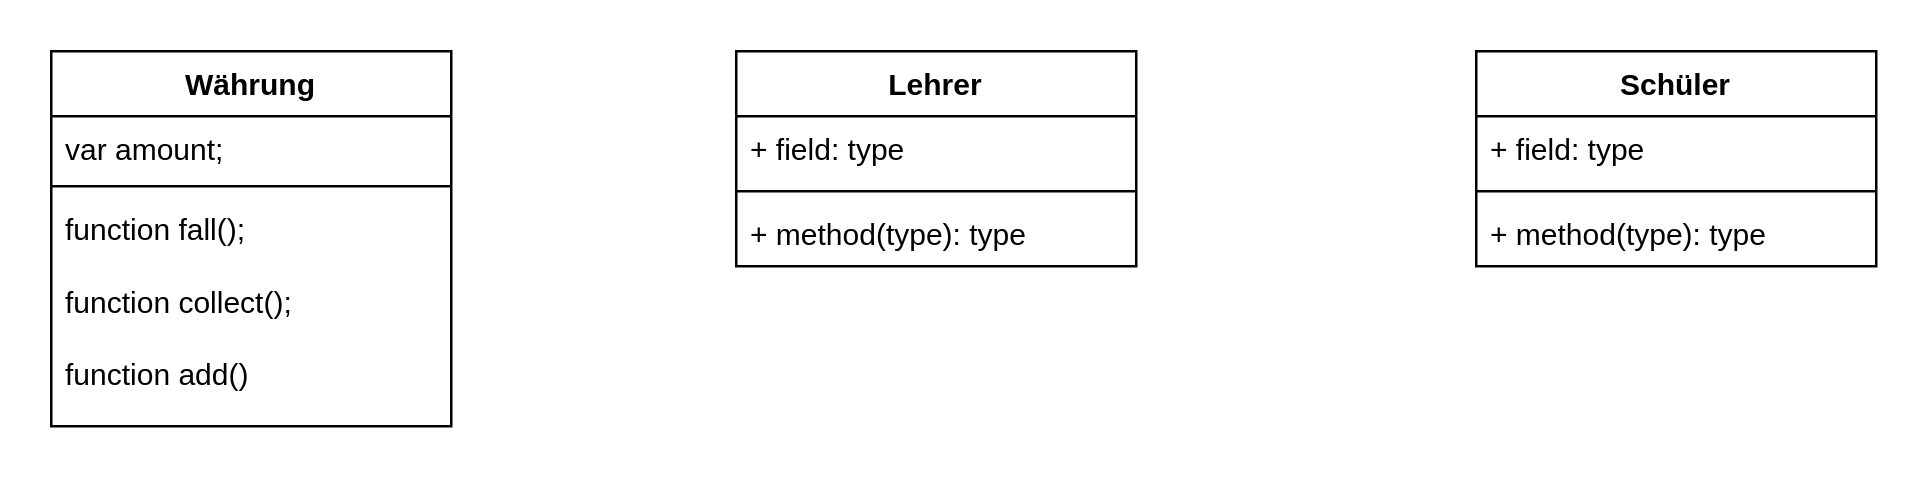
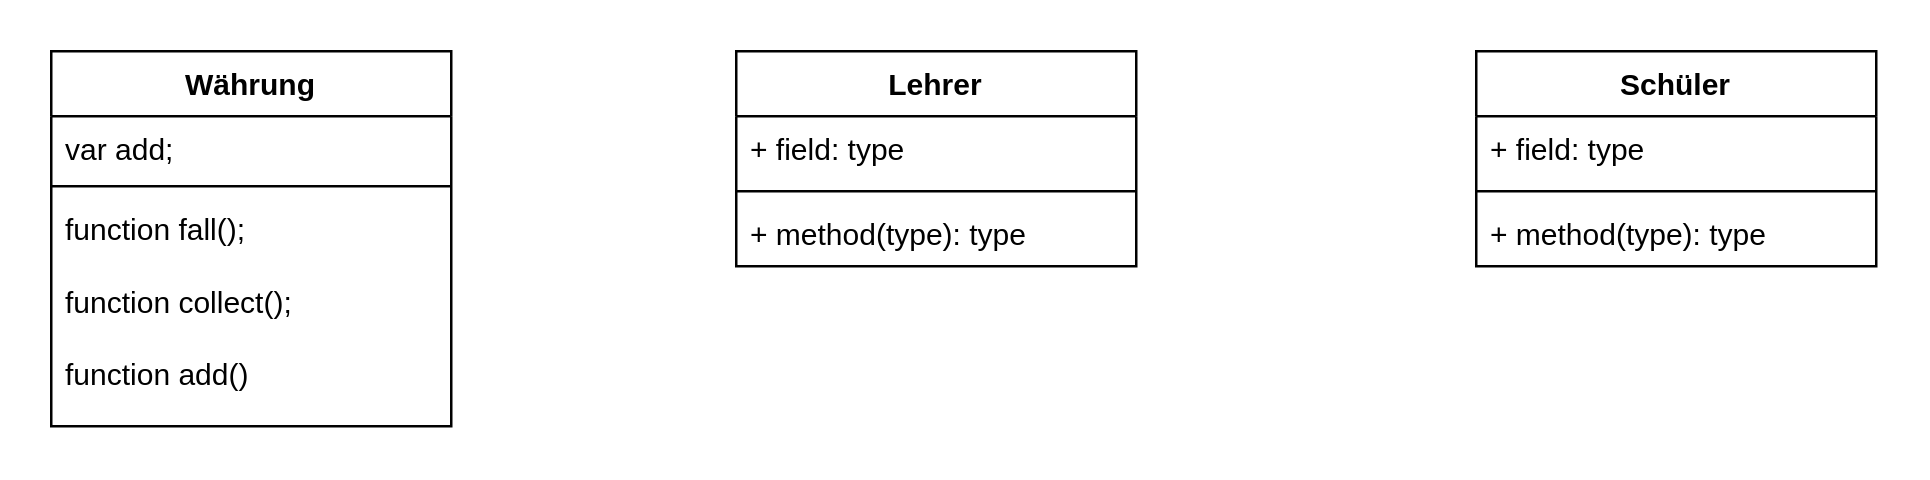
(151, 152) -> (126, 152)
